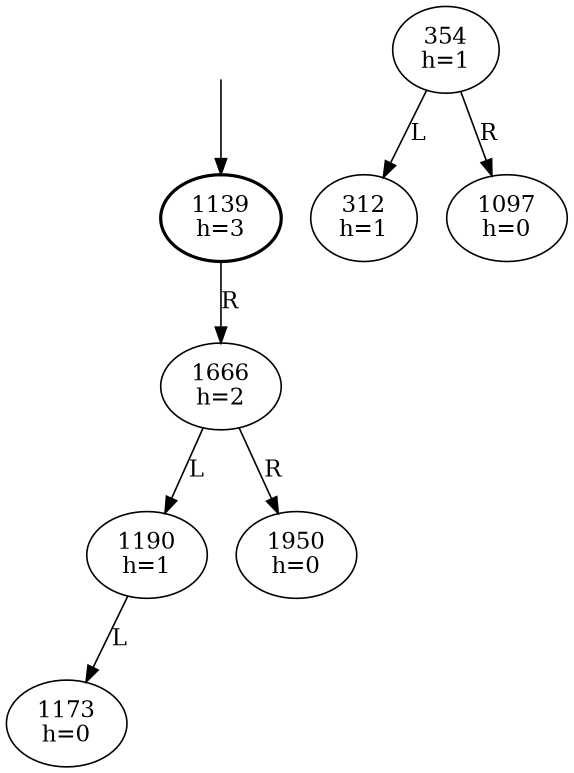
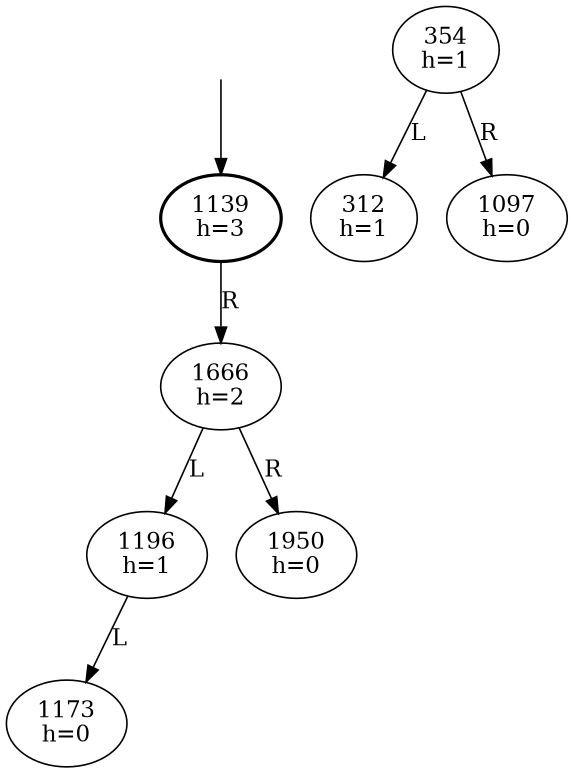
(147, 555) -> (147, 555)
